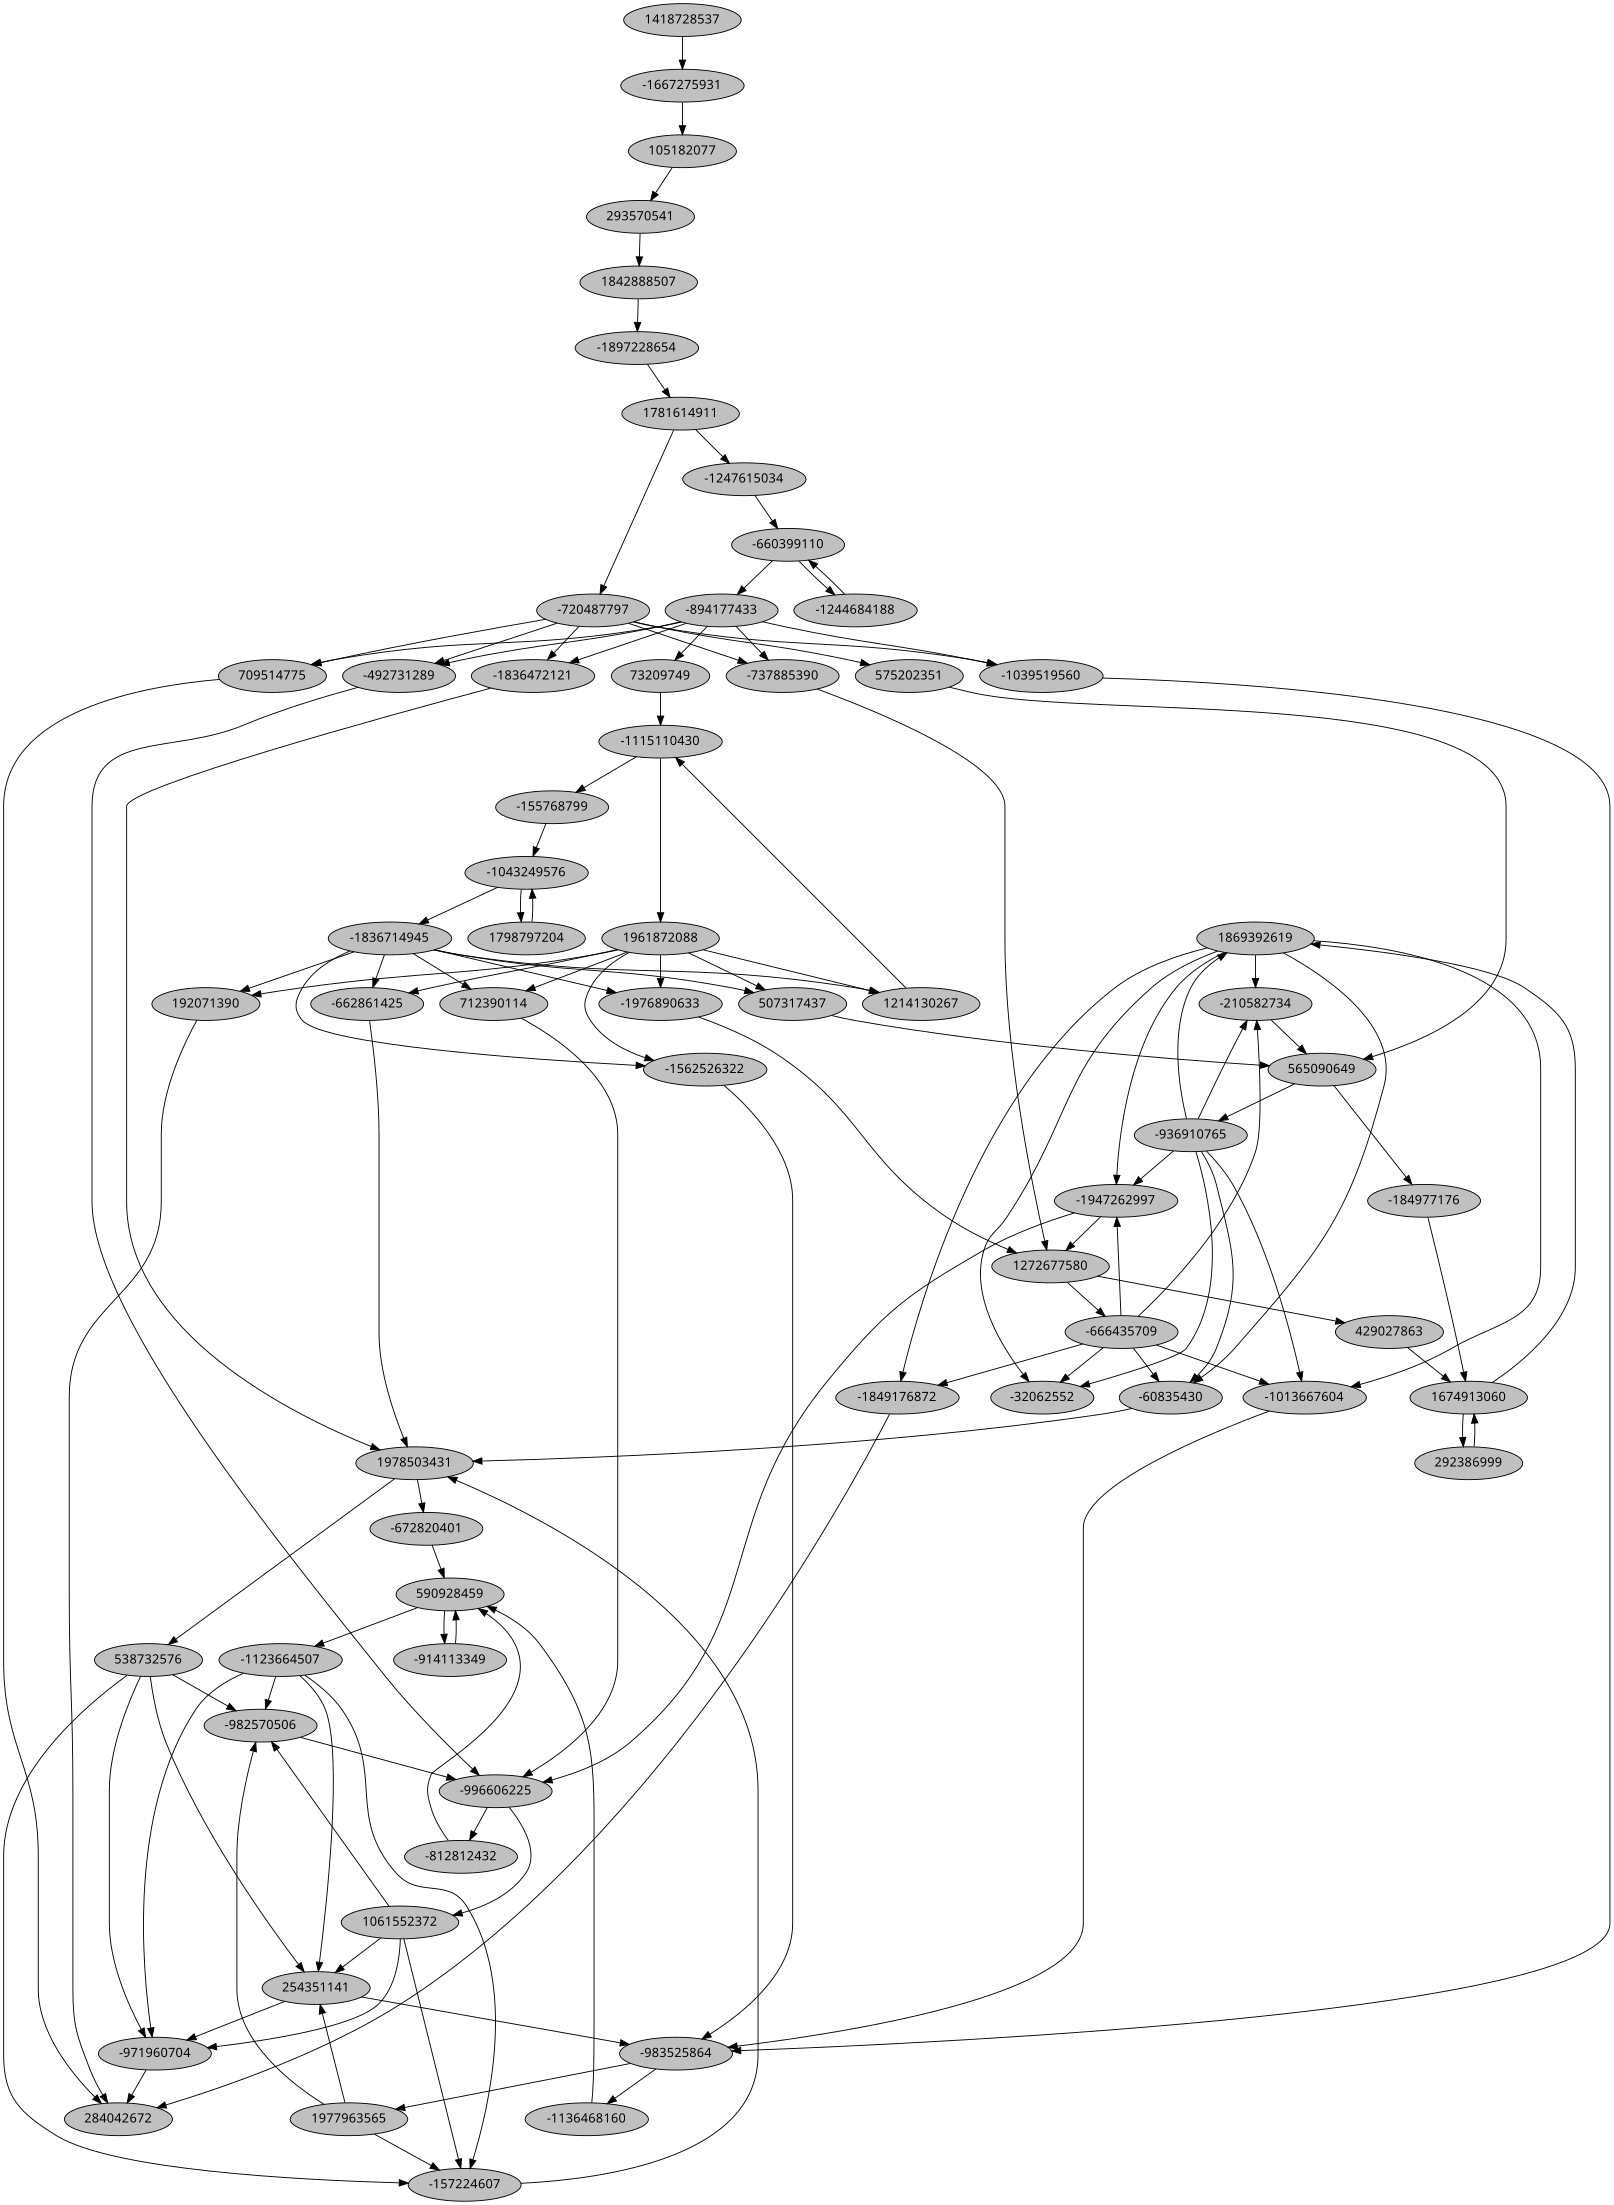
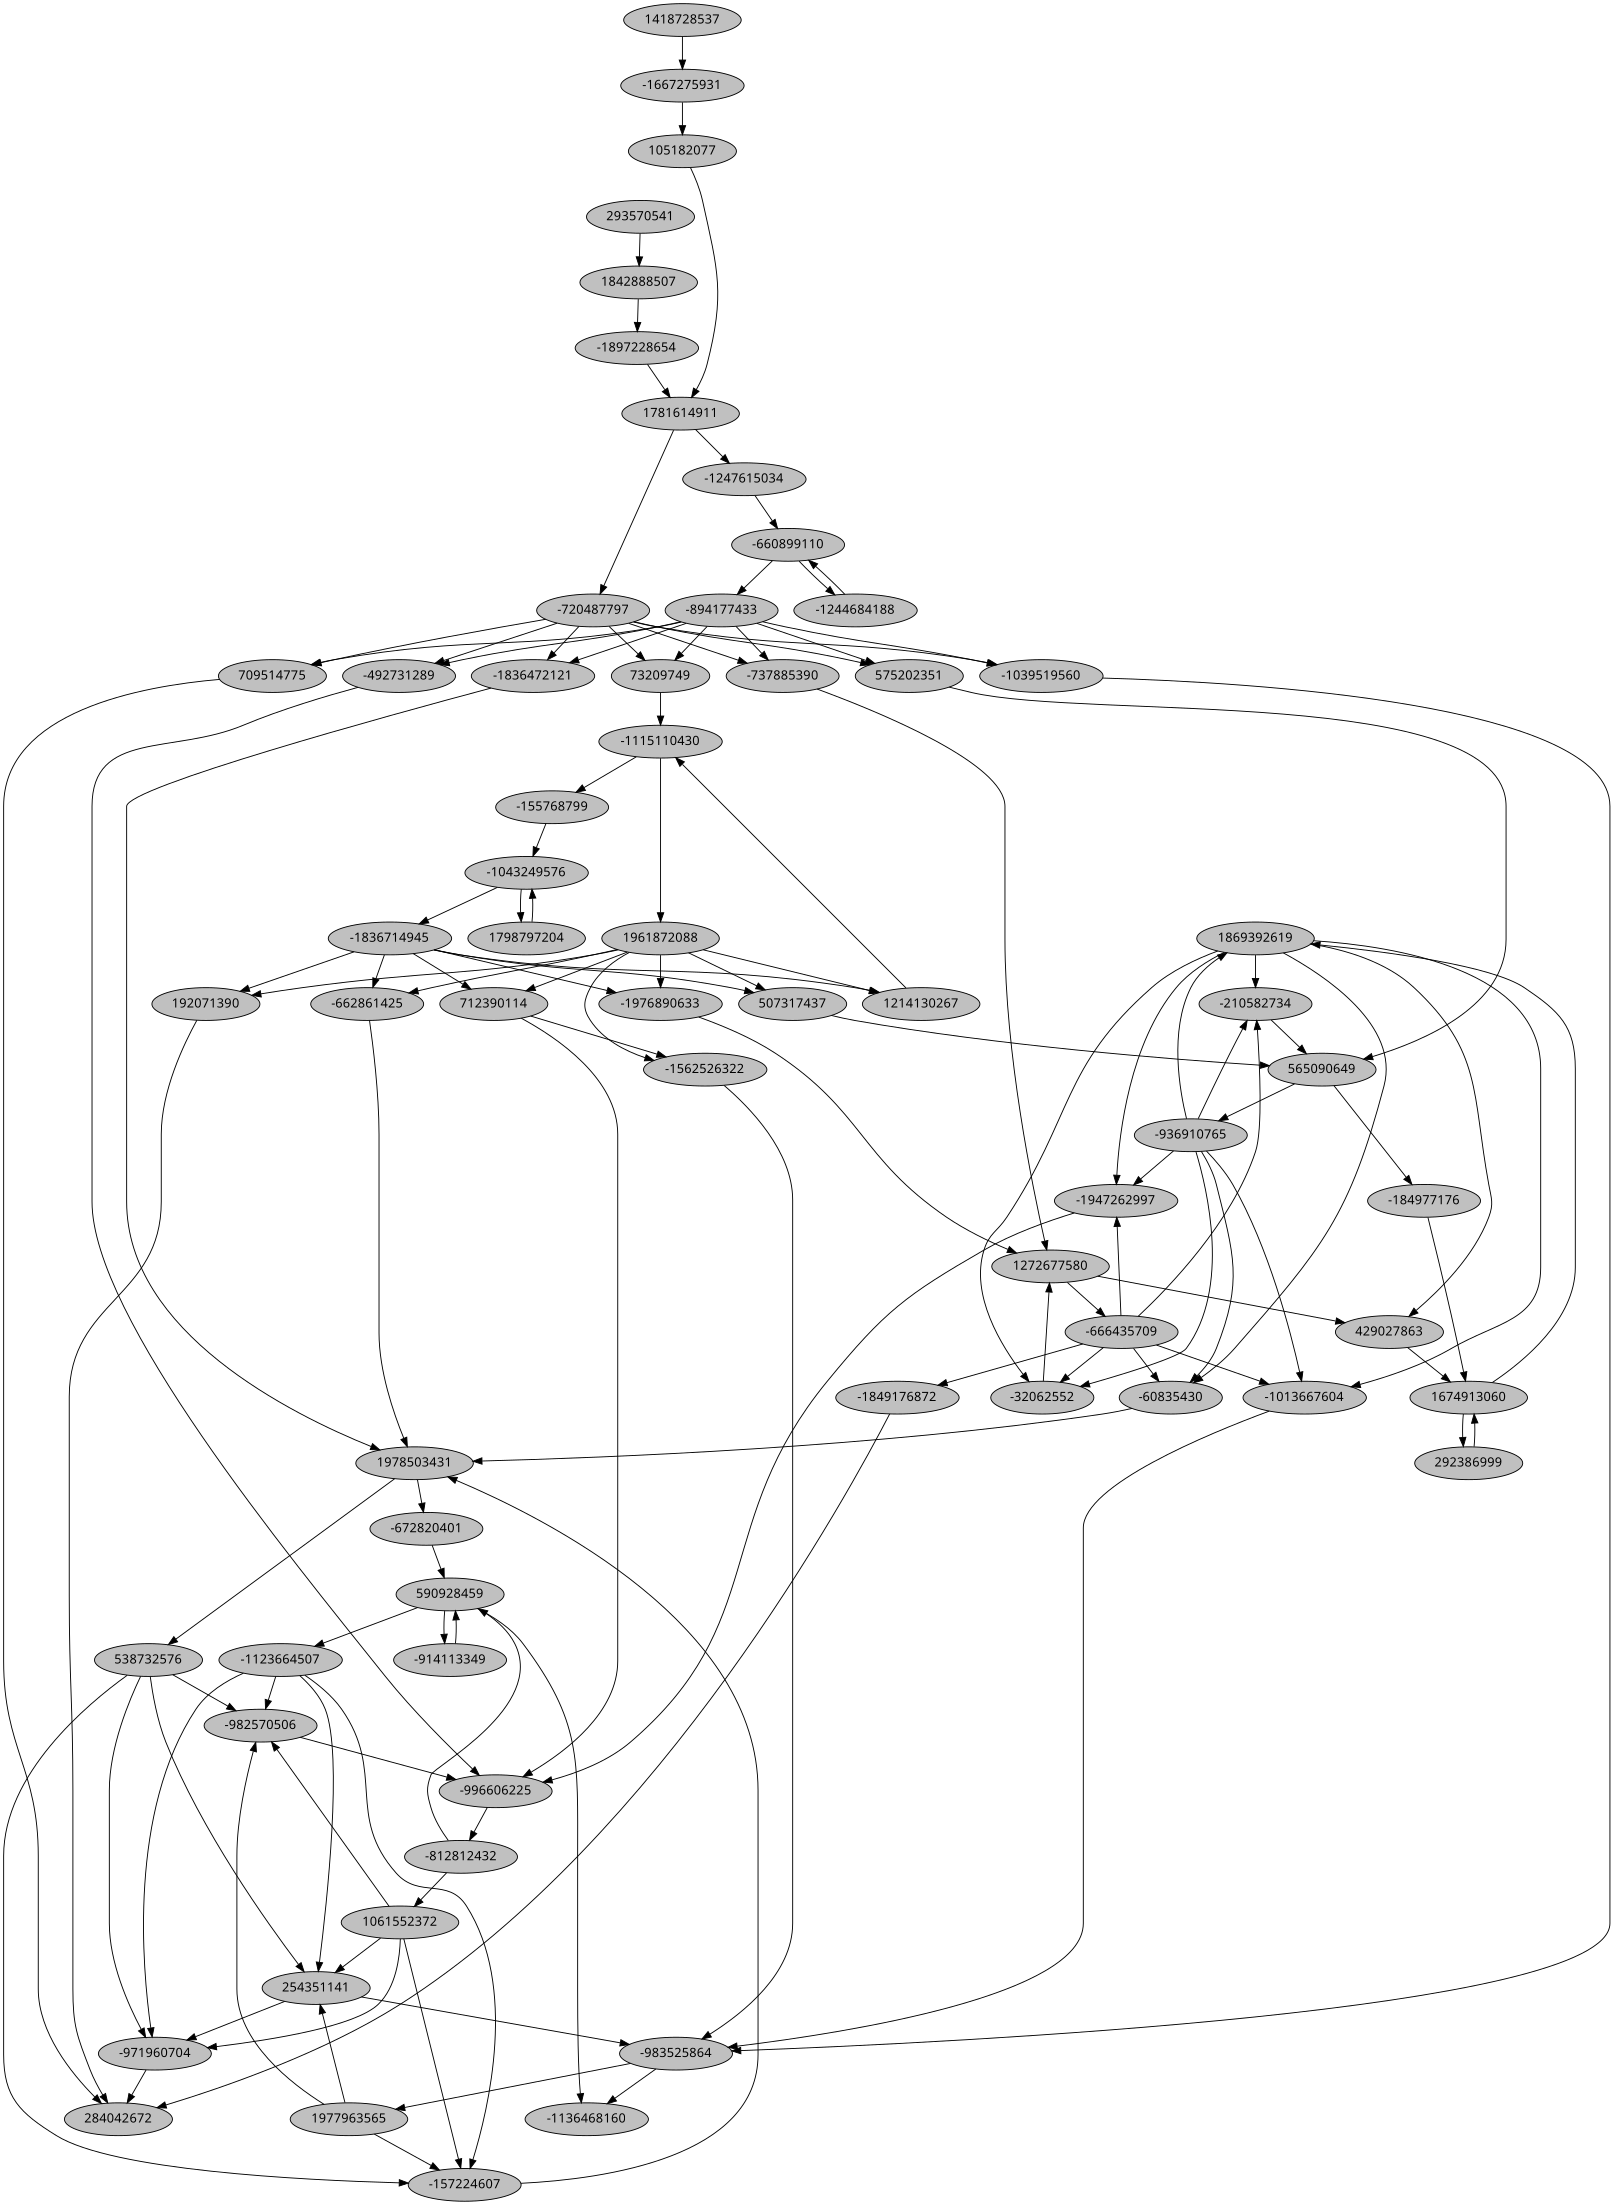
(664, 180) -> (717, 279)
(788, 545) -> (788, 545)
none -> (798, 637)
none -> (624, 640)
(419, 1048) -> (594, 1035)
(1004, 1119) -> (1475, 1097)
(1087, 1230) -> (1046, 1337)
(594, 1852) -> (578, 1833)
(525, 1875) -> (437, 1883)
